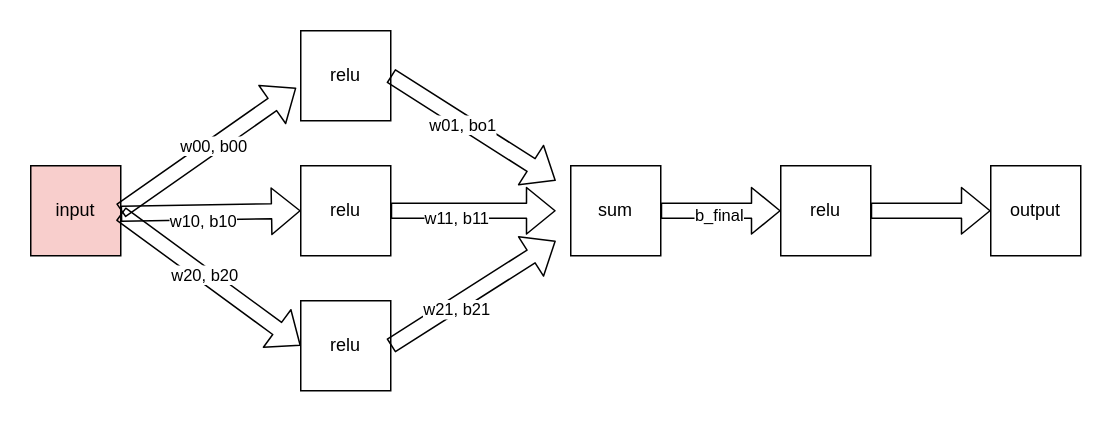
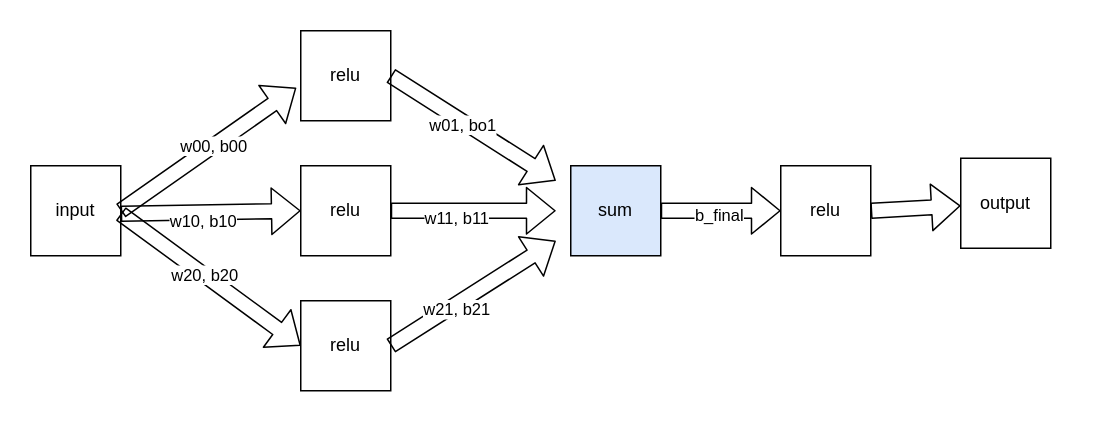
(76, 211) -> (76, 211)
(616, 211) -> (616, 211)
(1036, 211) -> (1006, 203)
